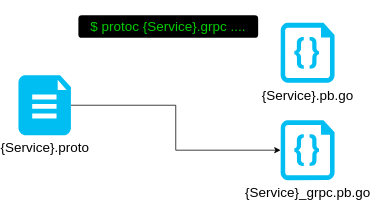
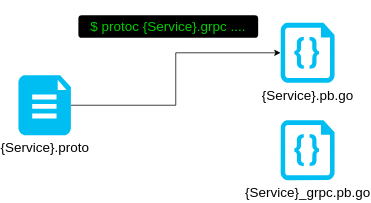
none -> (200, 53)
(204, 150) -> none
